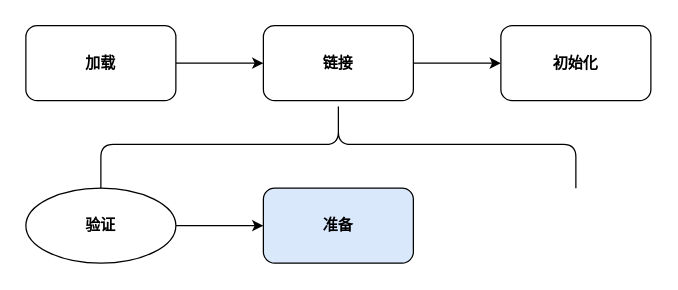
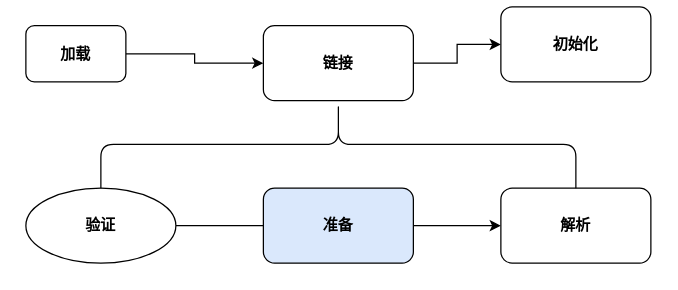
(101, 63) -> (76, 54)
(576, 63) -> (576, 44)
(253, 226) -> (256, 226)
none -> (452, 226)
none -> (576, 226)
